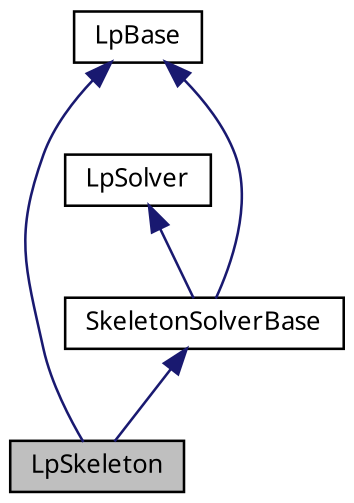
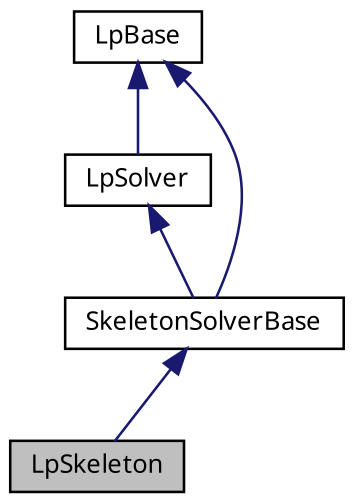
(26, 257) -> (138, 122)
